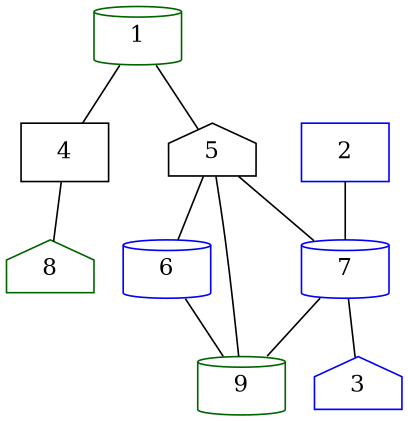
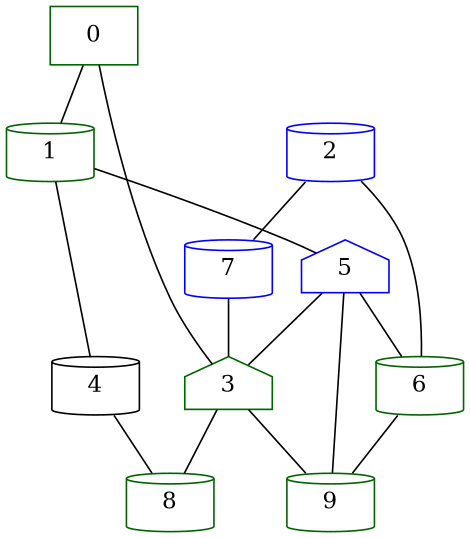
none -> (94, 36)
(65, 152) -> (96, 386)
(212, 152) -> (345, 269)
(345, 152) -> (331, 152)
(276, 209) -> (285, 329)
none -> (411, 262)
(50, 269) -> (170, 502)
(167, 269) -> (420, 386)
(294, 327) -> (277, 442)
(358, 386) -> (229, 386)
none -> (201, 442)
